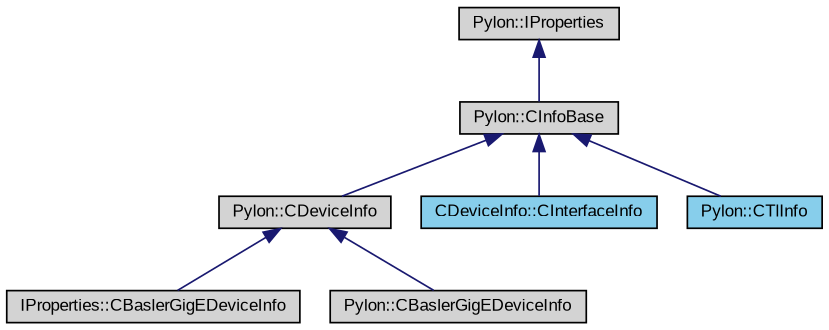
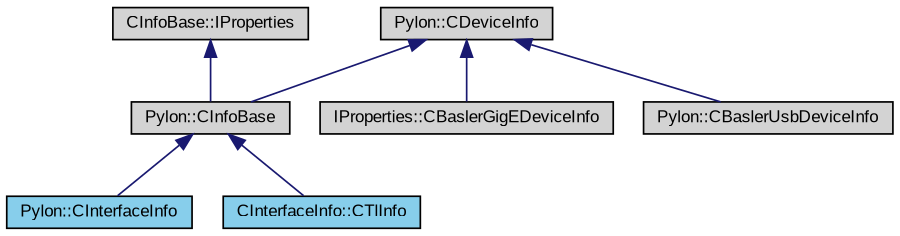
(539, 24) -> (211, 24)
(414, 168) -> (330, 74)
(539, 212) -> (99, 212)
(755, 212) -> (322, 212)
(458, 307) -> (768, 118)
